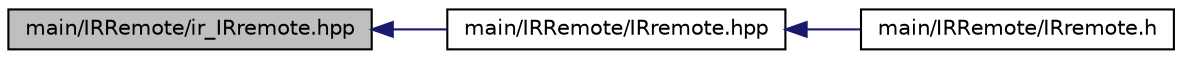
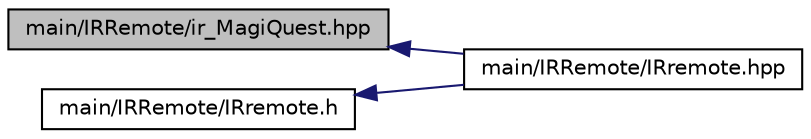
(190, 29) -> (198, 29)
(834, 29) -> (420, 89)
